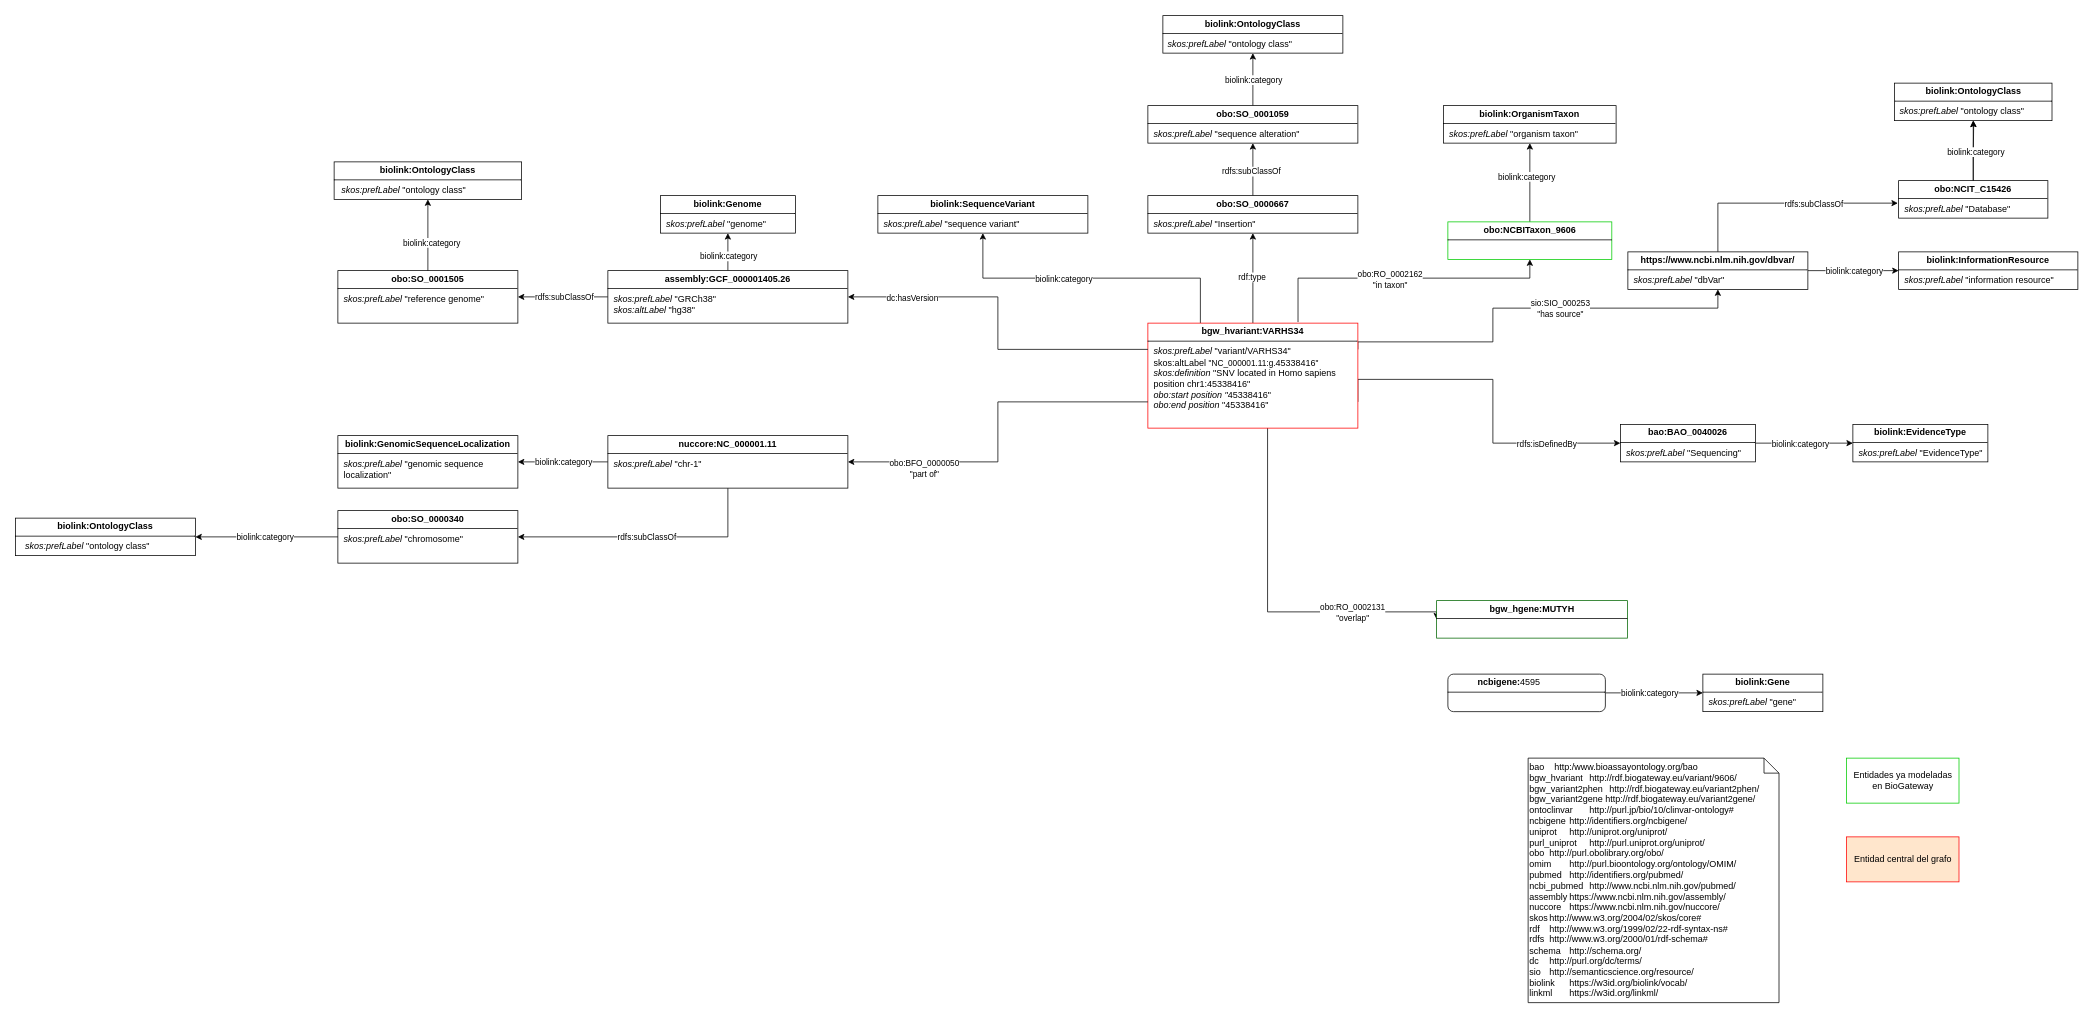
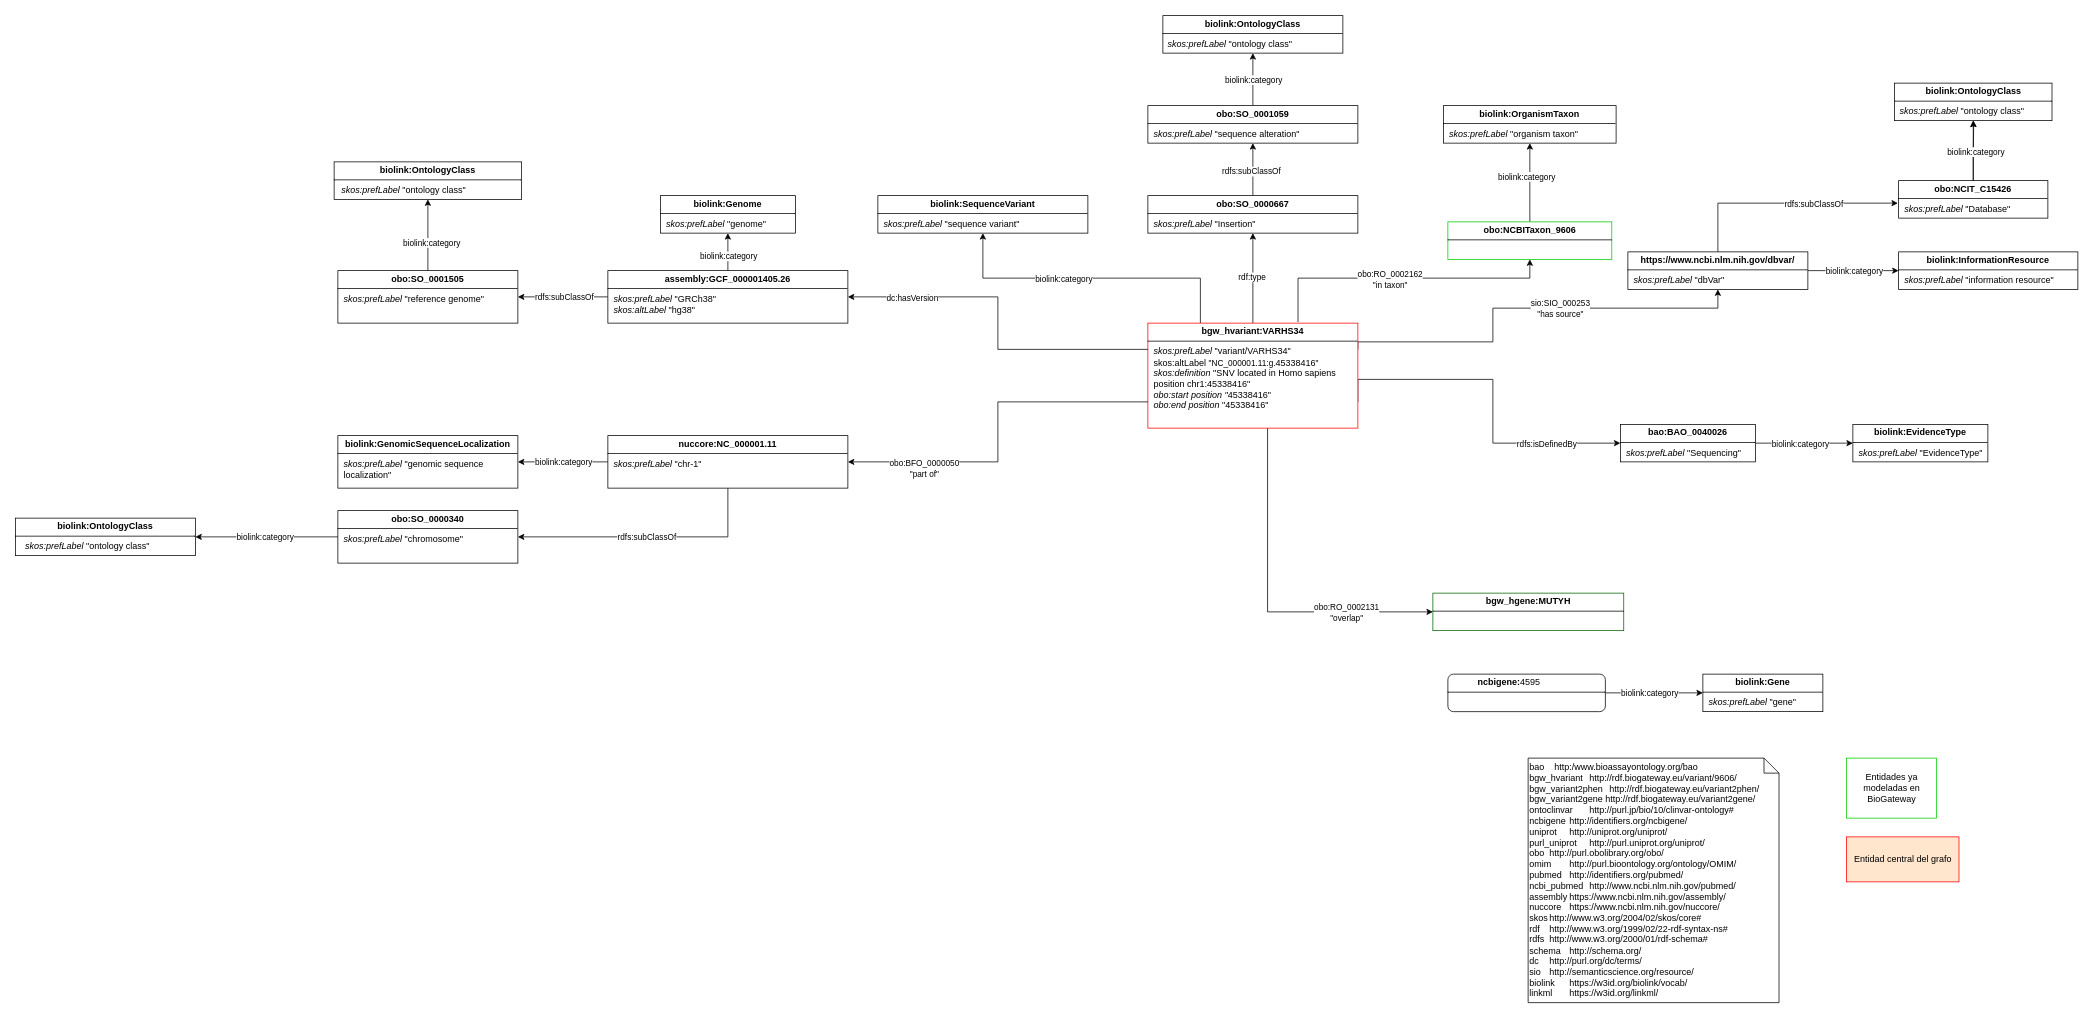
(1532, 619) -> (1528, 612)
(1903, 780) -> (1892, 788)
